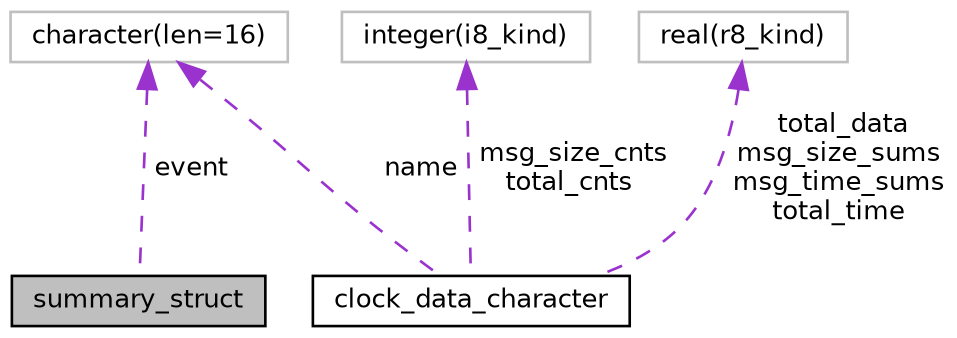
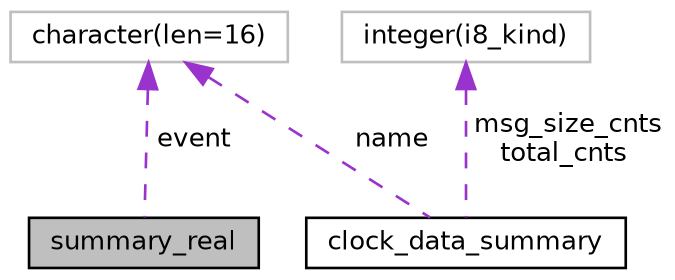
(743, 37) -> none
(139, 301) -> (144, 243)
(471, 301) -> (466, 243)
